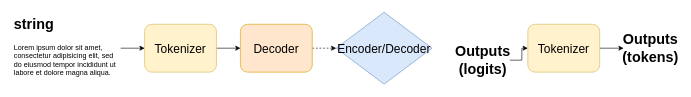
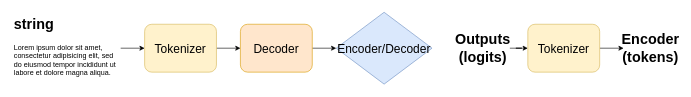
(321, 48) -> (321, 48)
(651, 48) -> (651, 48)
(483, 60) -> (483, 48)
